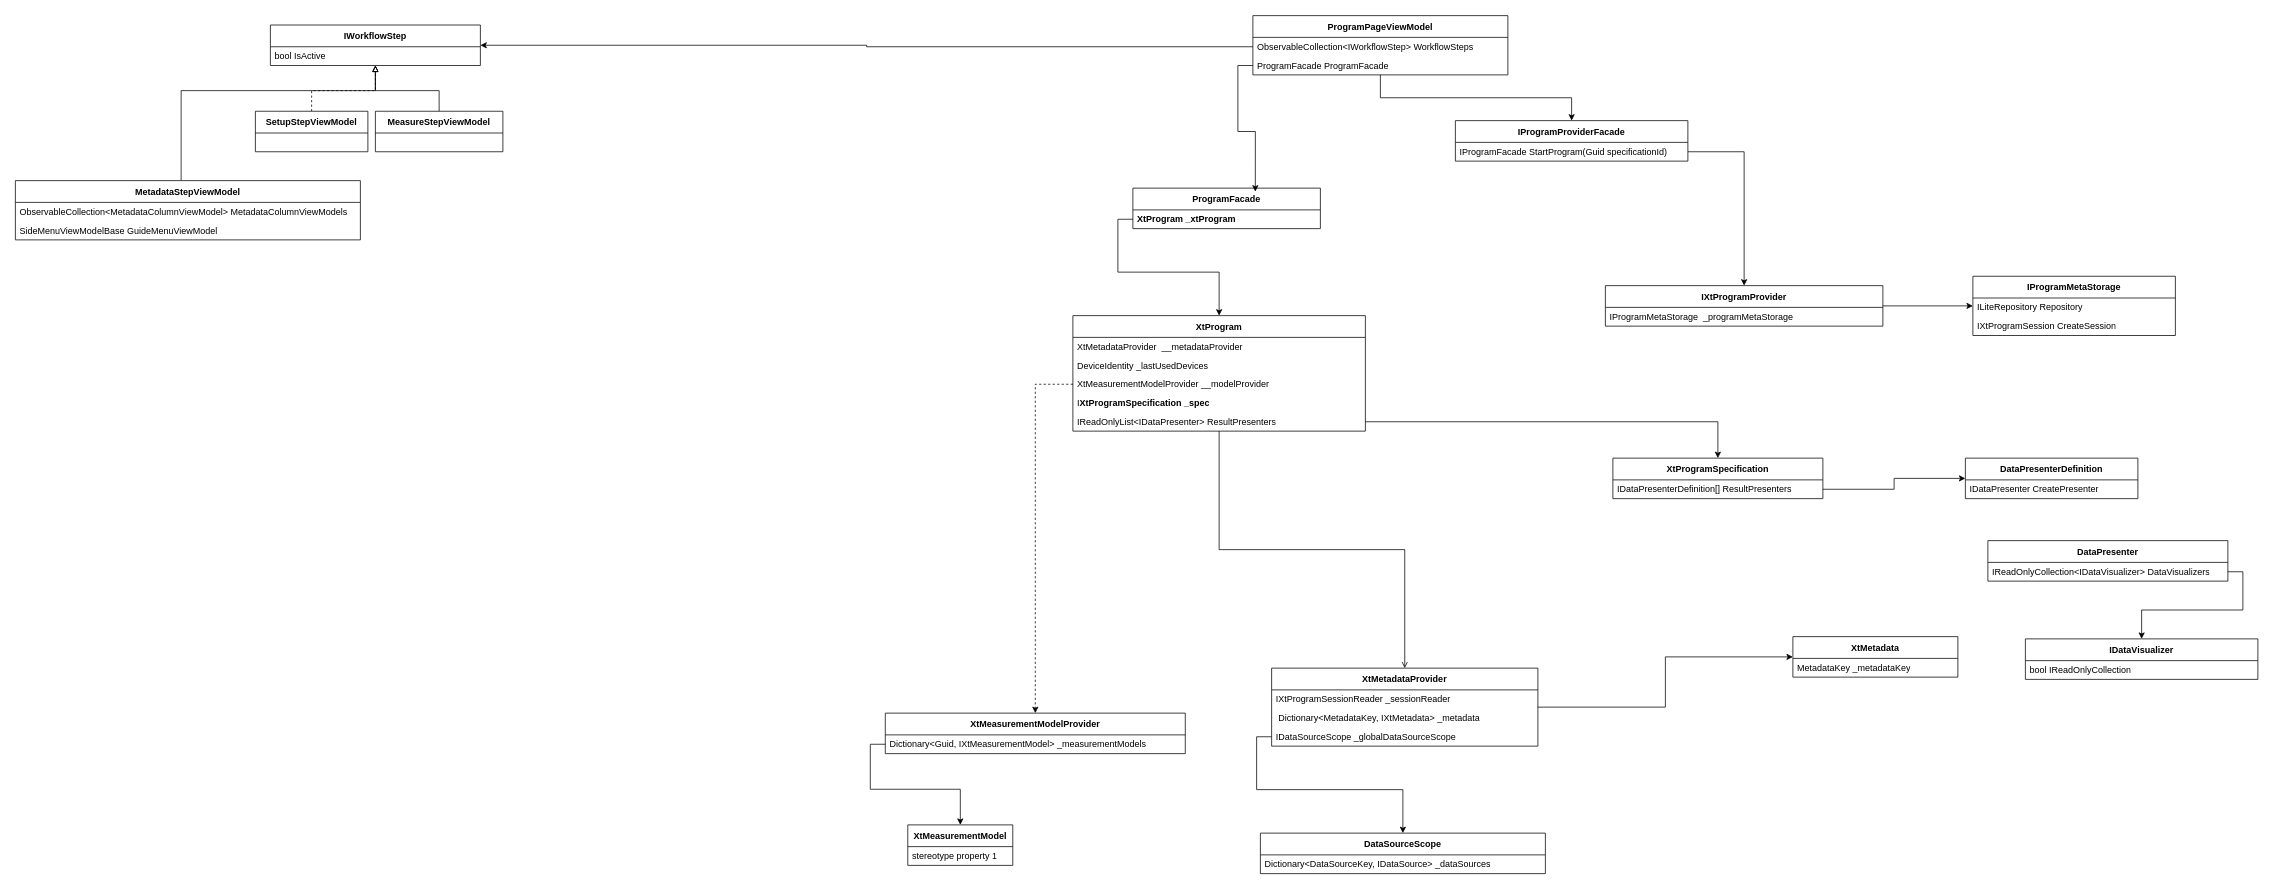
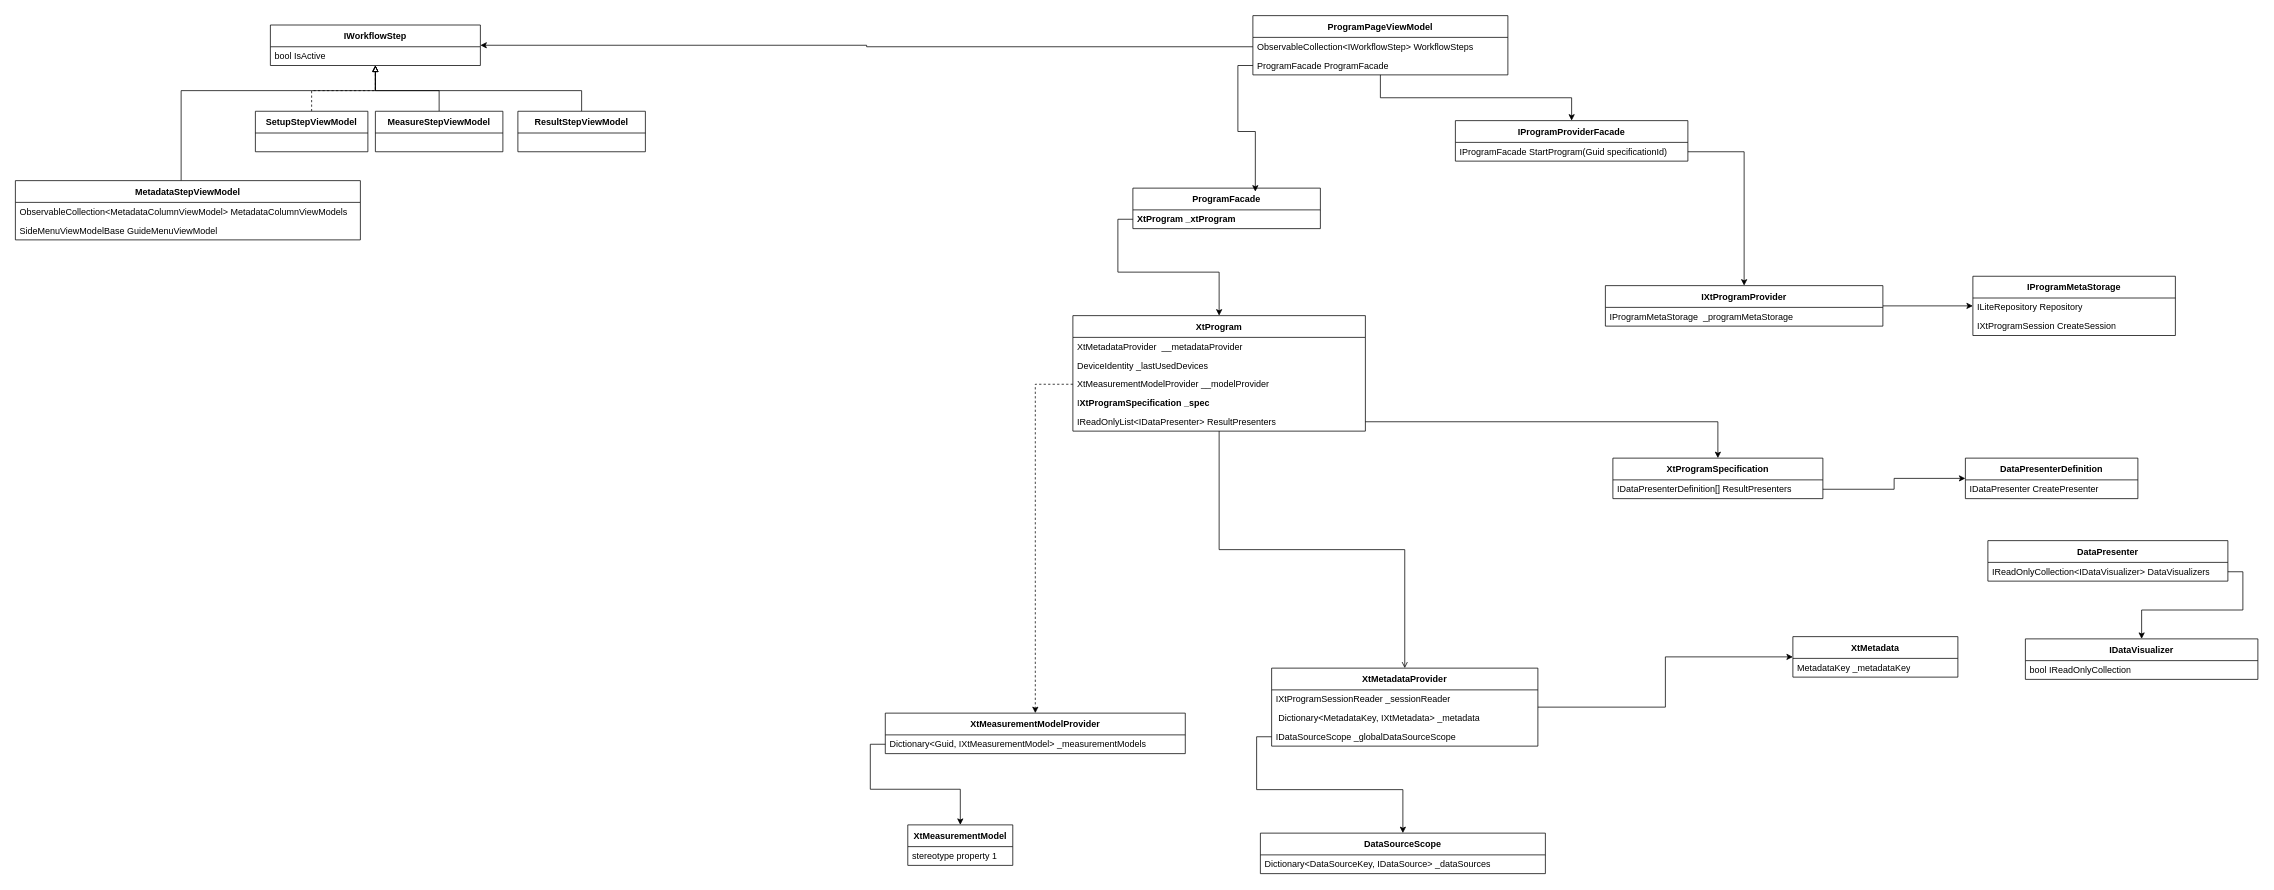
none -> (522, 90)
none -> (582, 131)
